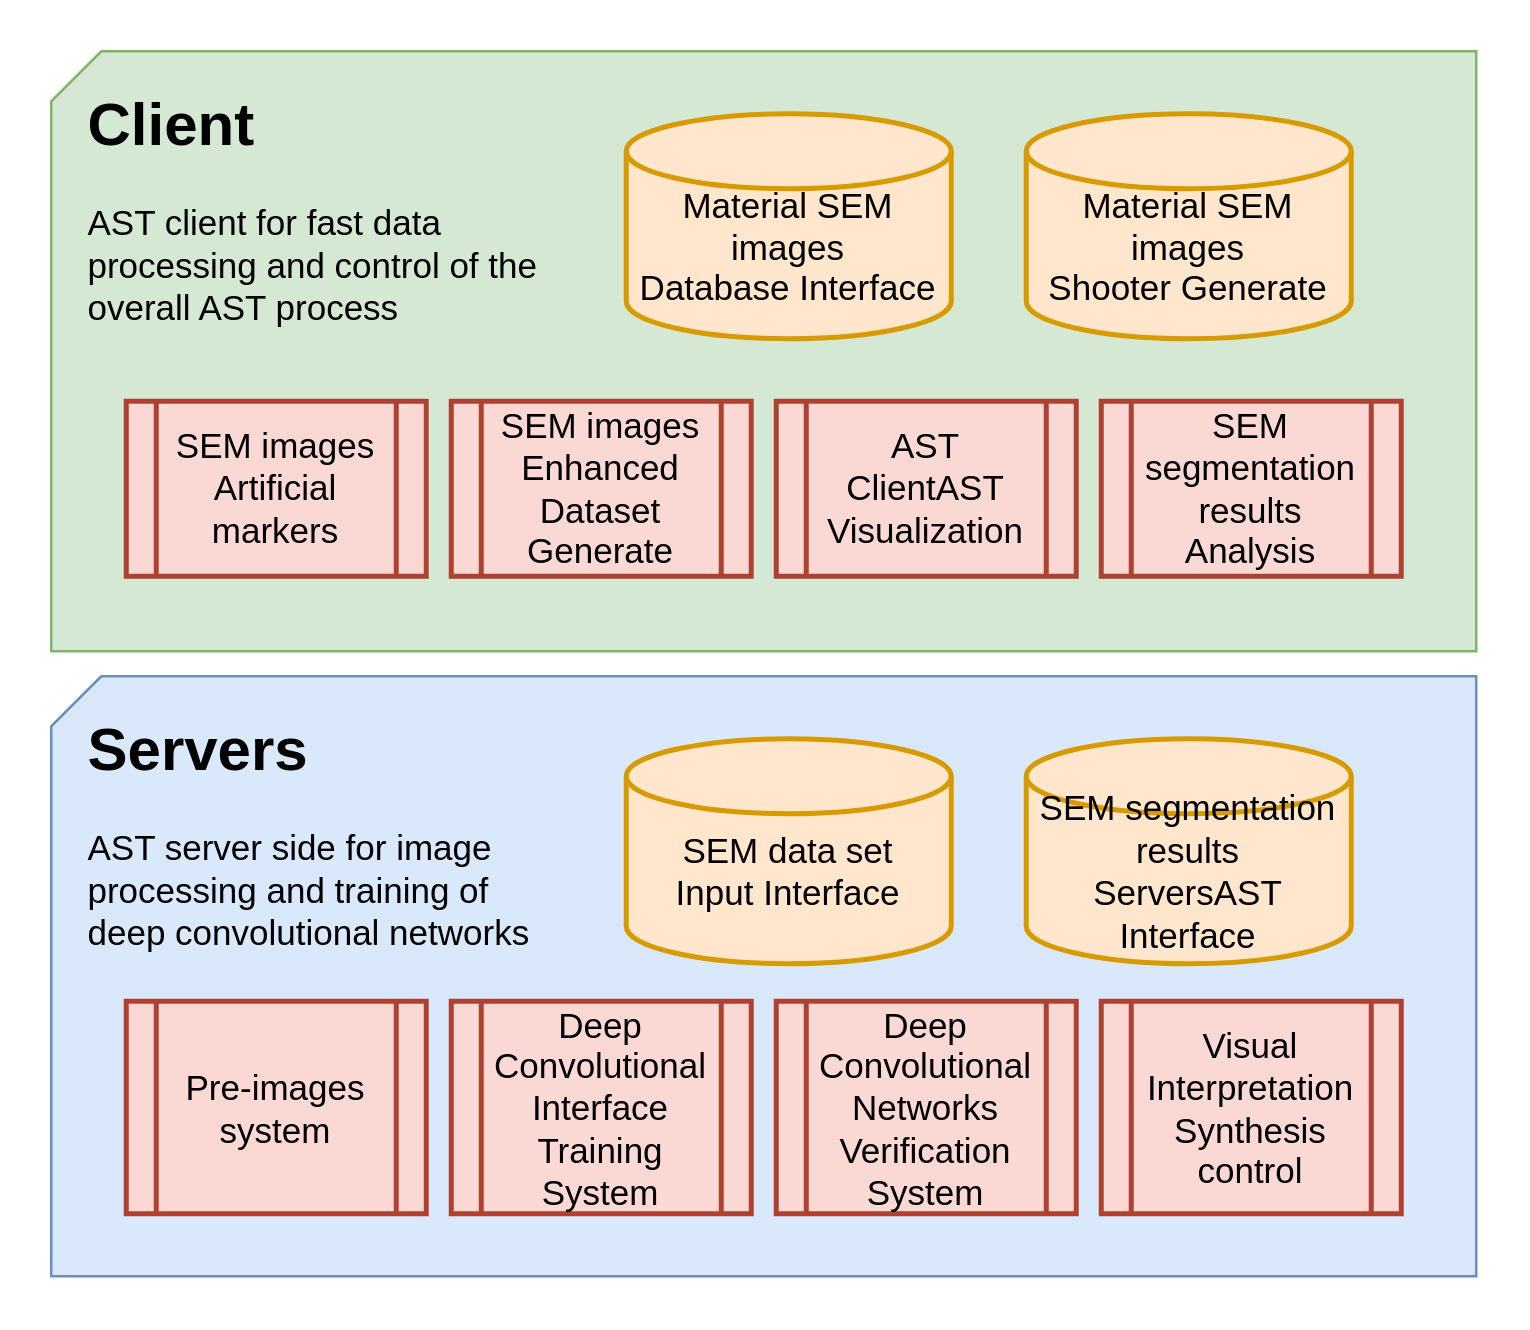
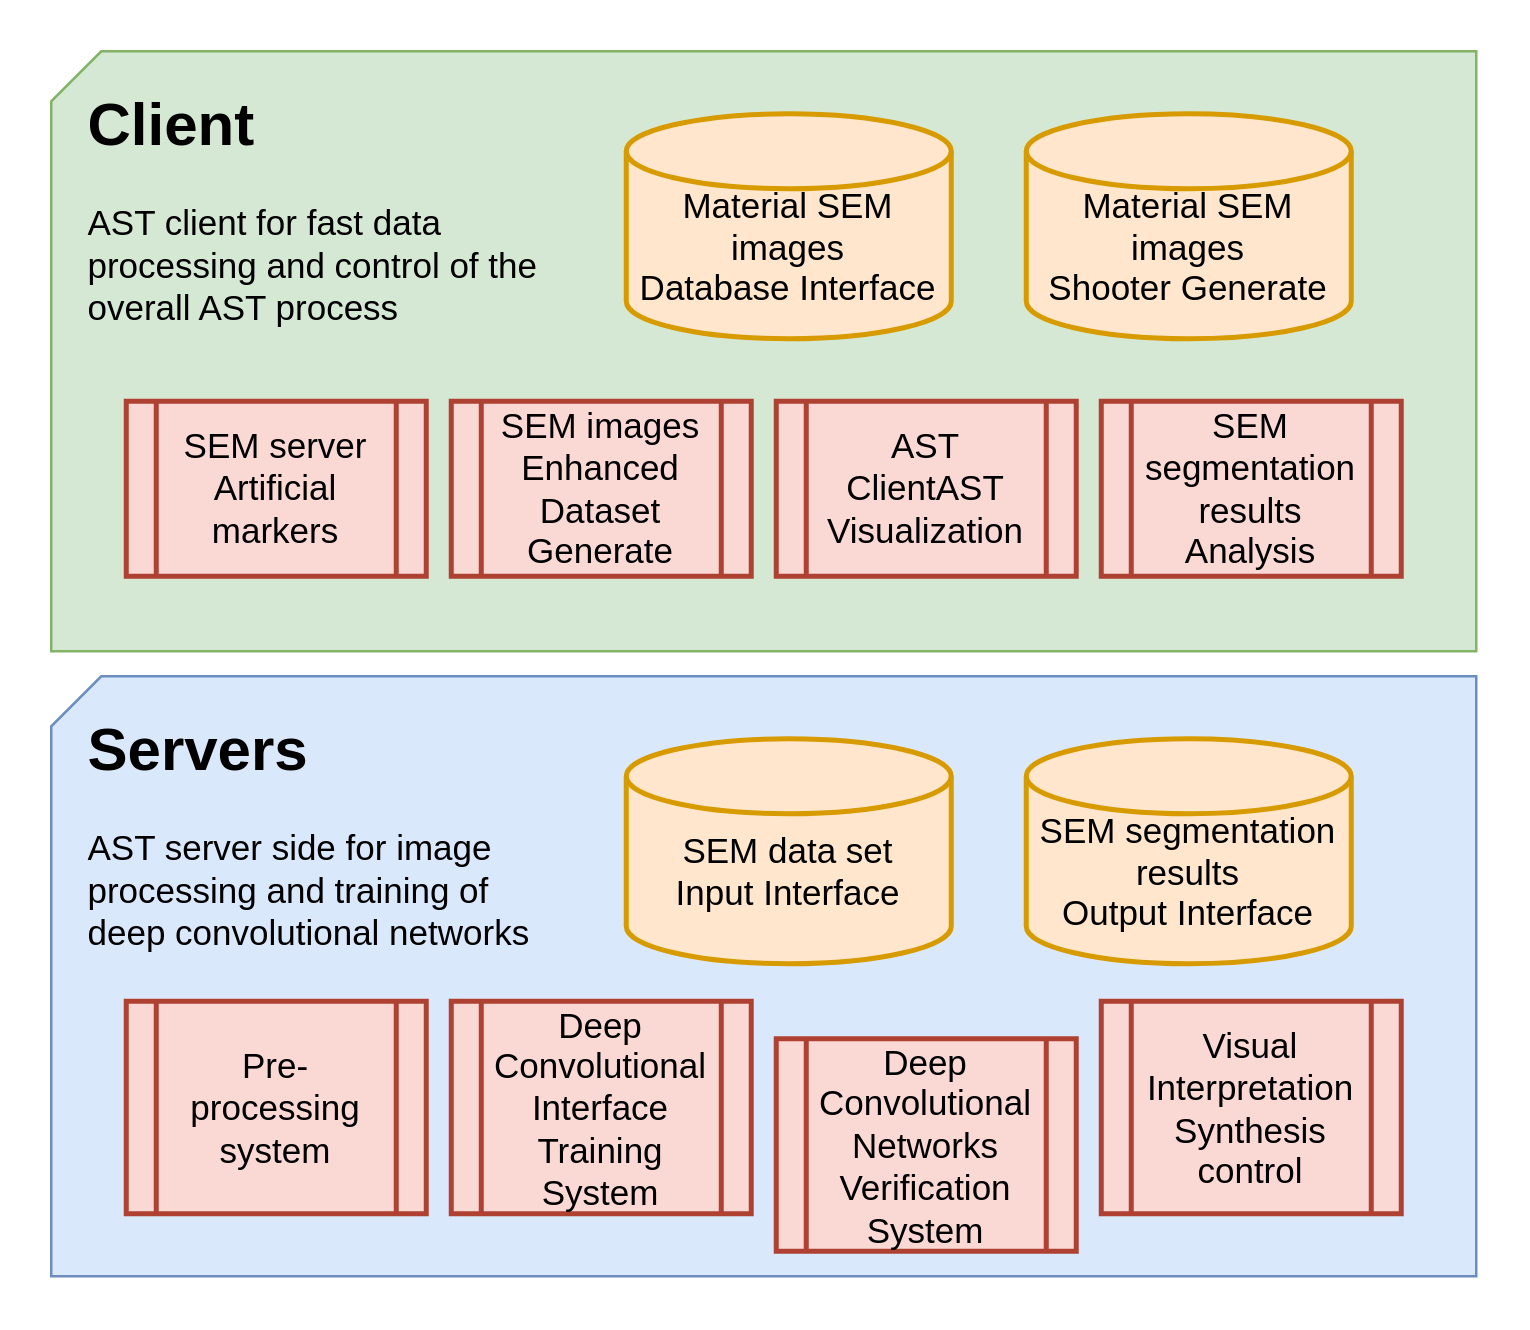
(276, 489) -> (276, 489)
(1189, 851) -> (1189, 851)
(926, 1108) -> (926, 1145)
(276, 1109) -> (276, 1109)
